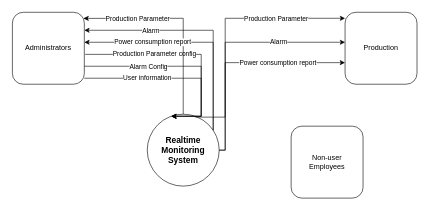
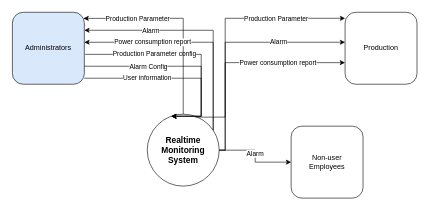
(48, 48) -> (48, 48)
none -> (254, 150)
